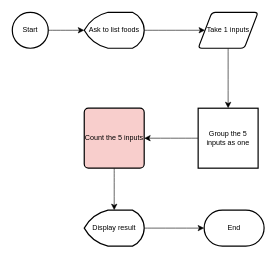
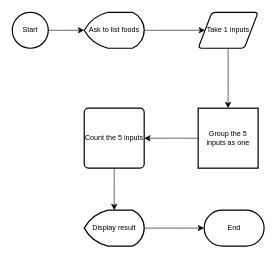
(114, 138) -> (114, 138)
